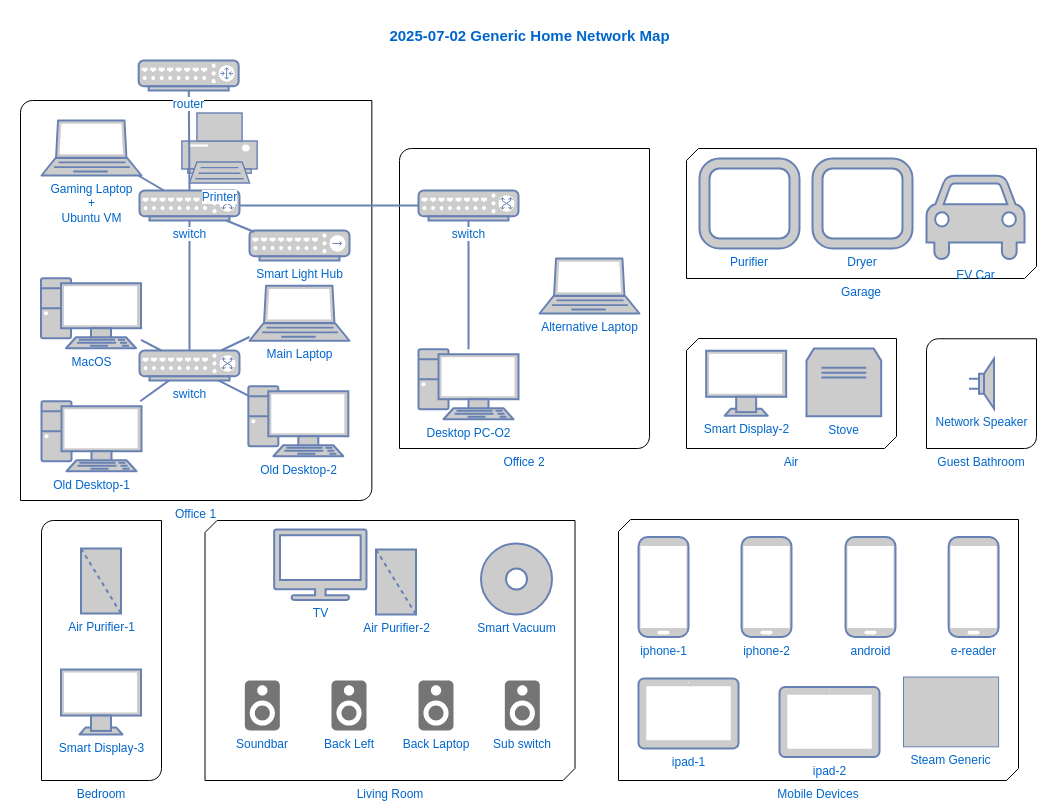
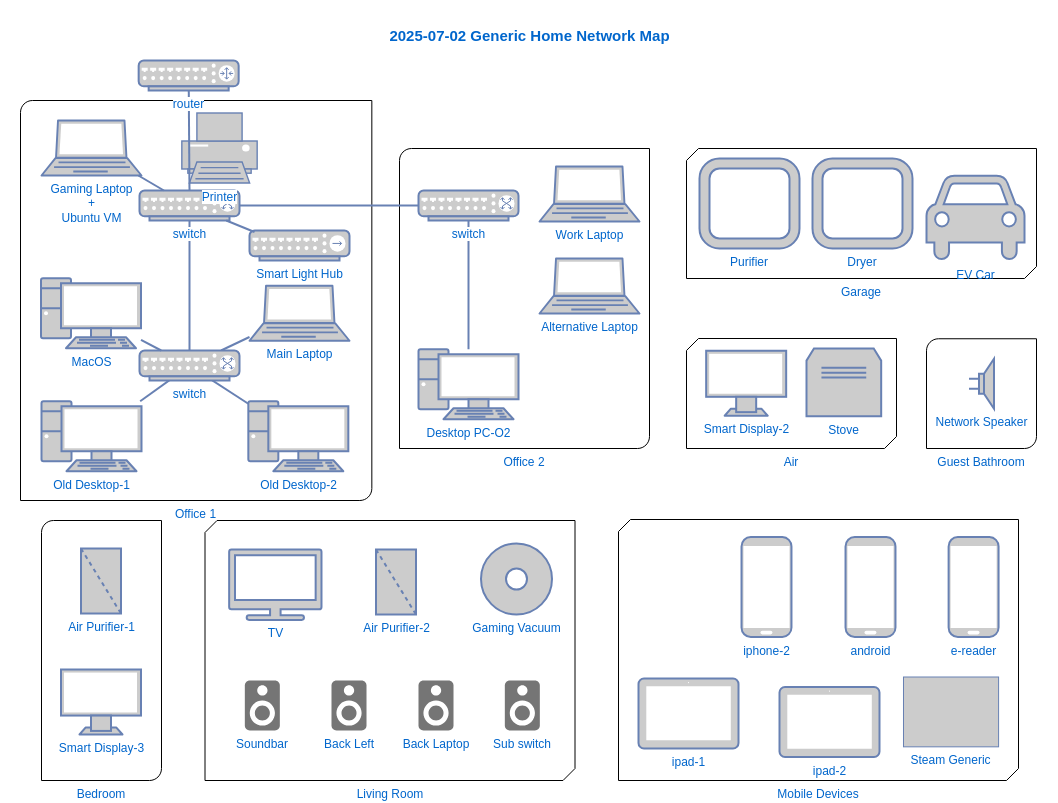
none -> (590, 194)
(298, 421) -> (298, 436)
(320, 565) -> (275, 585)
(664, 587) -> none
(517, 629) -> (517, 629)
